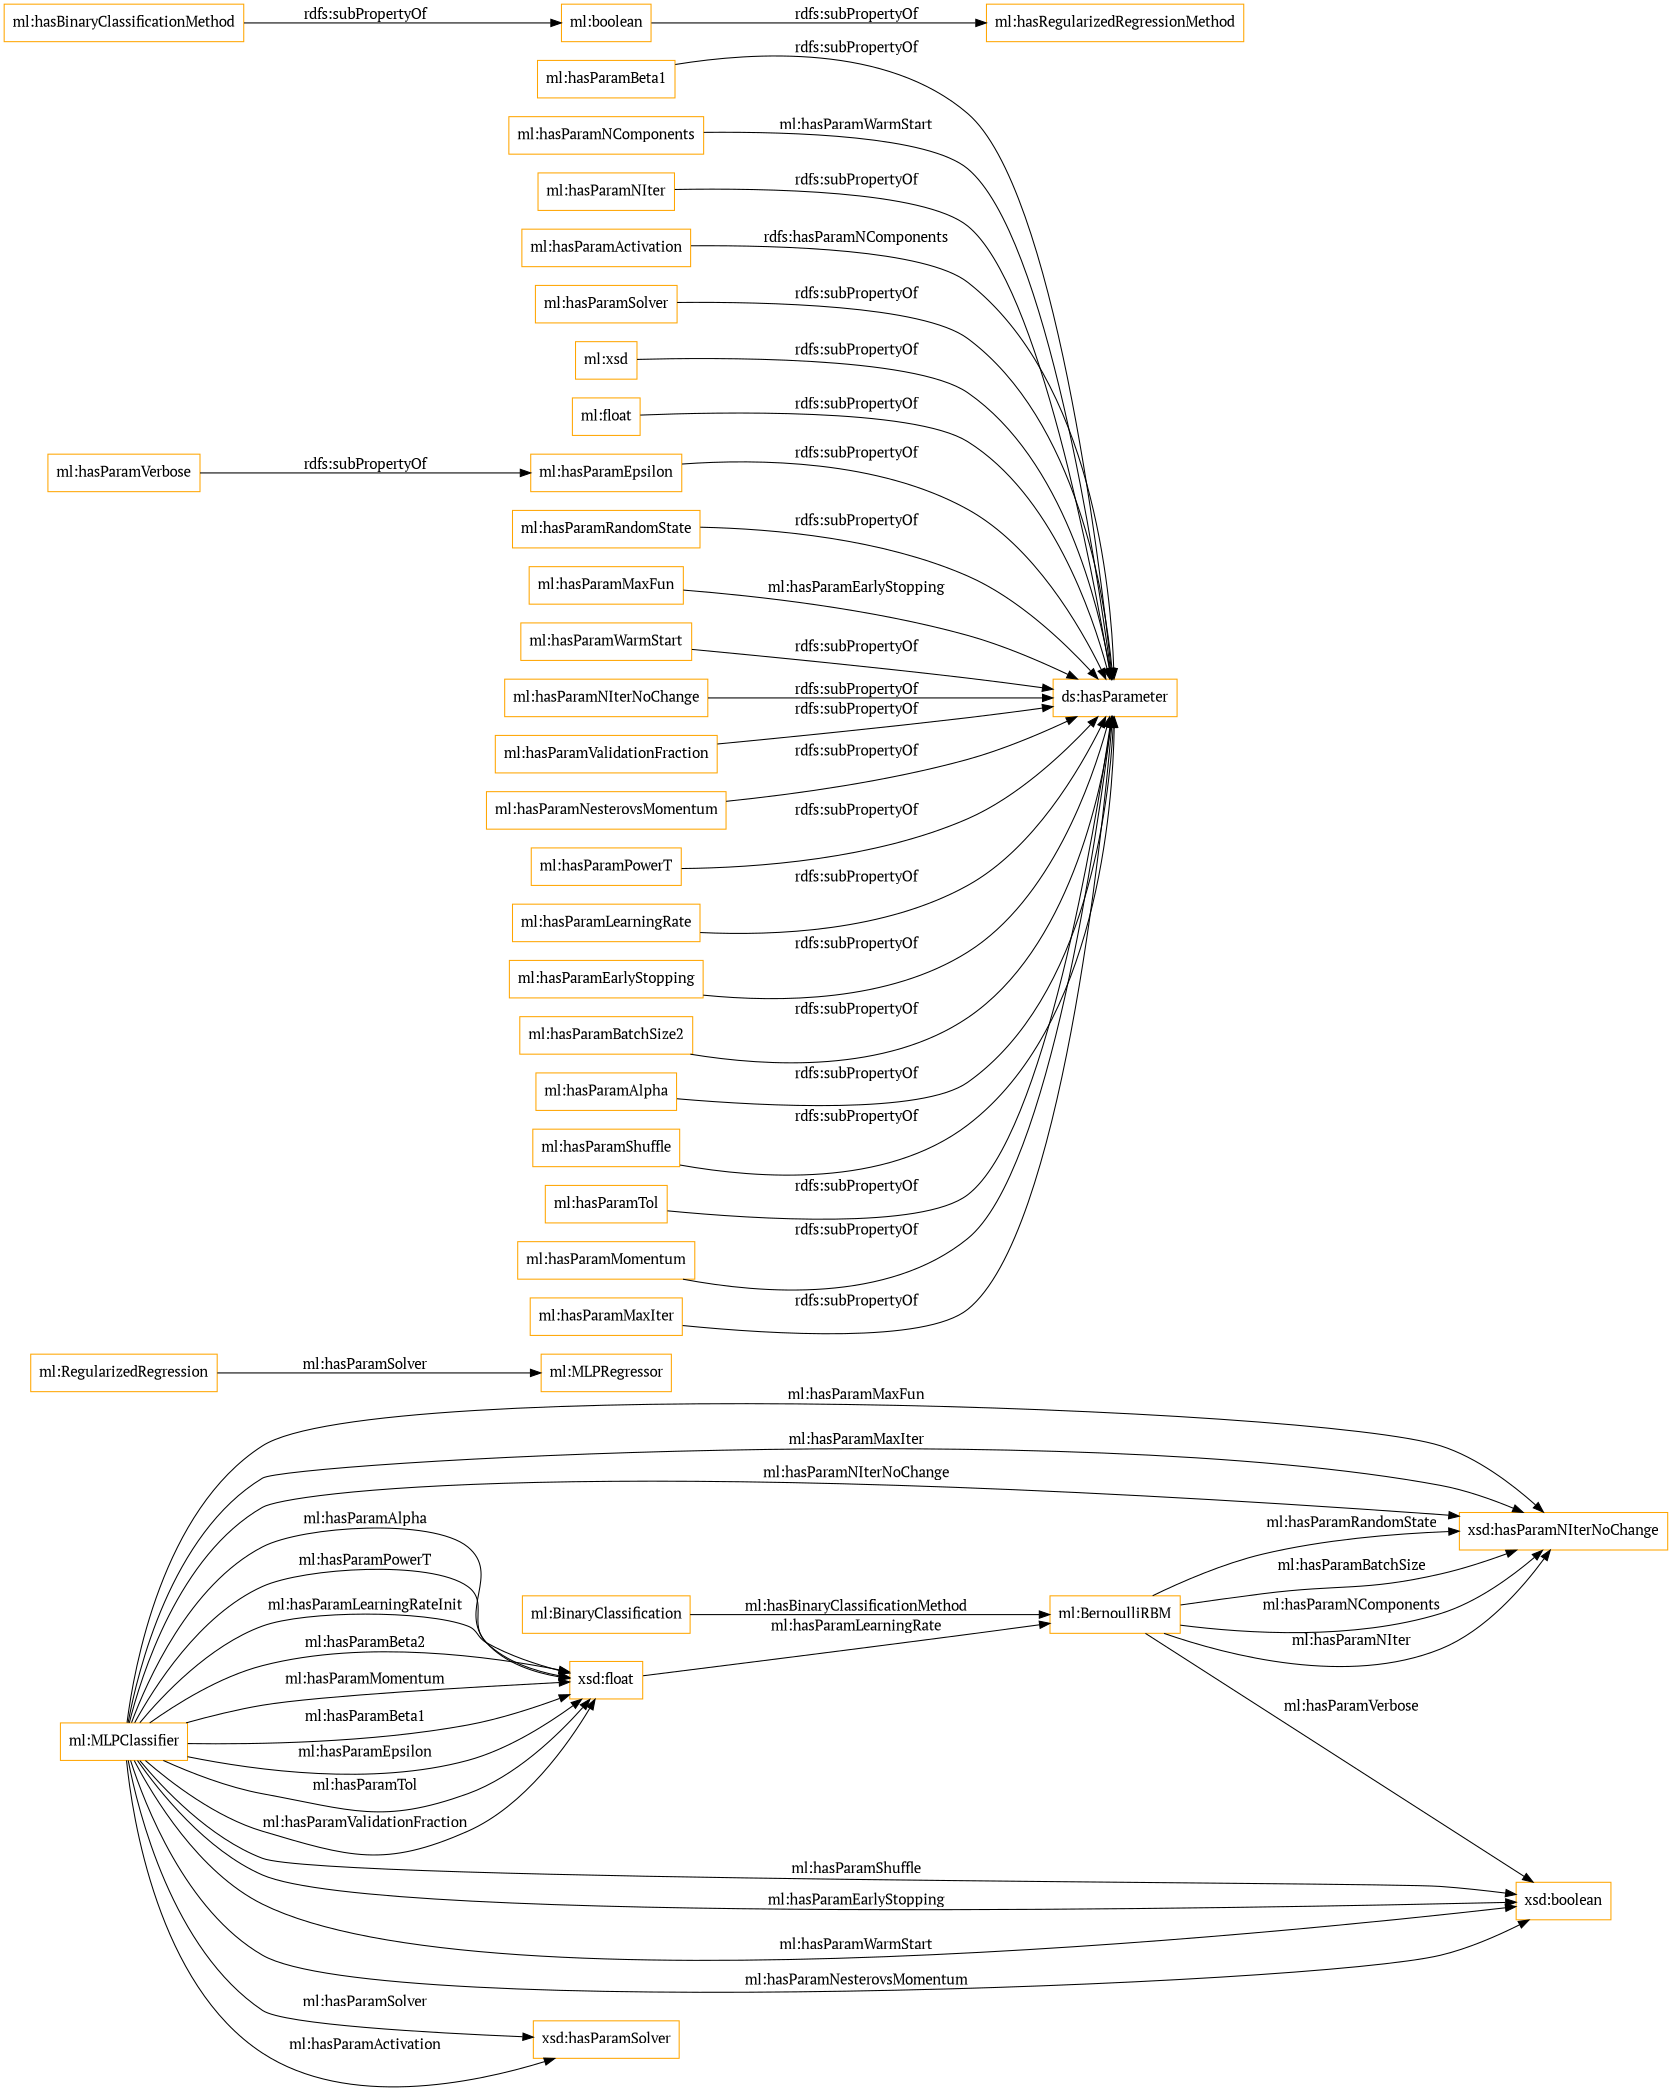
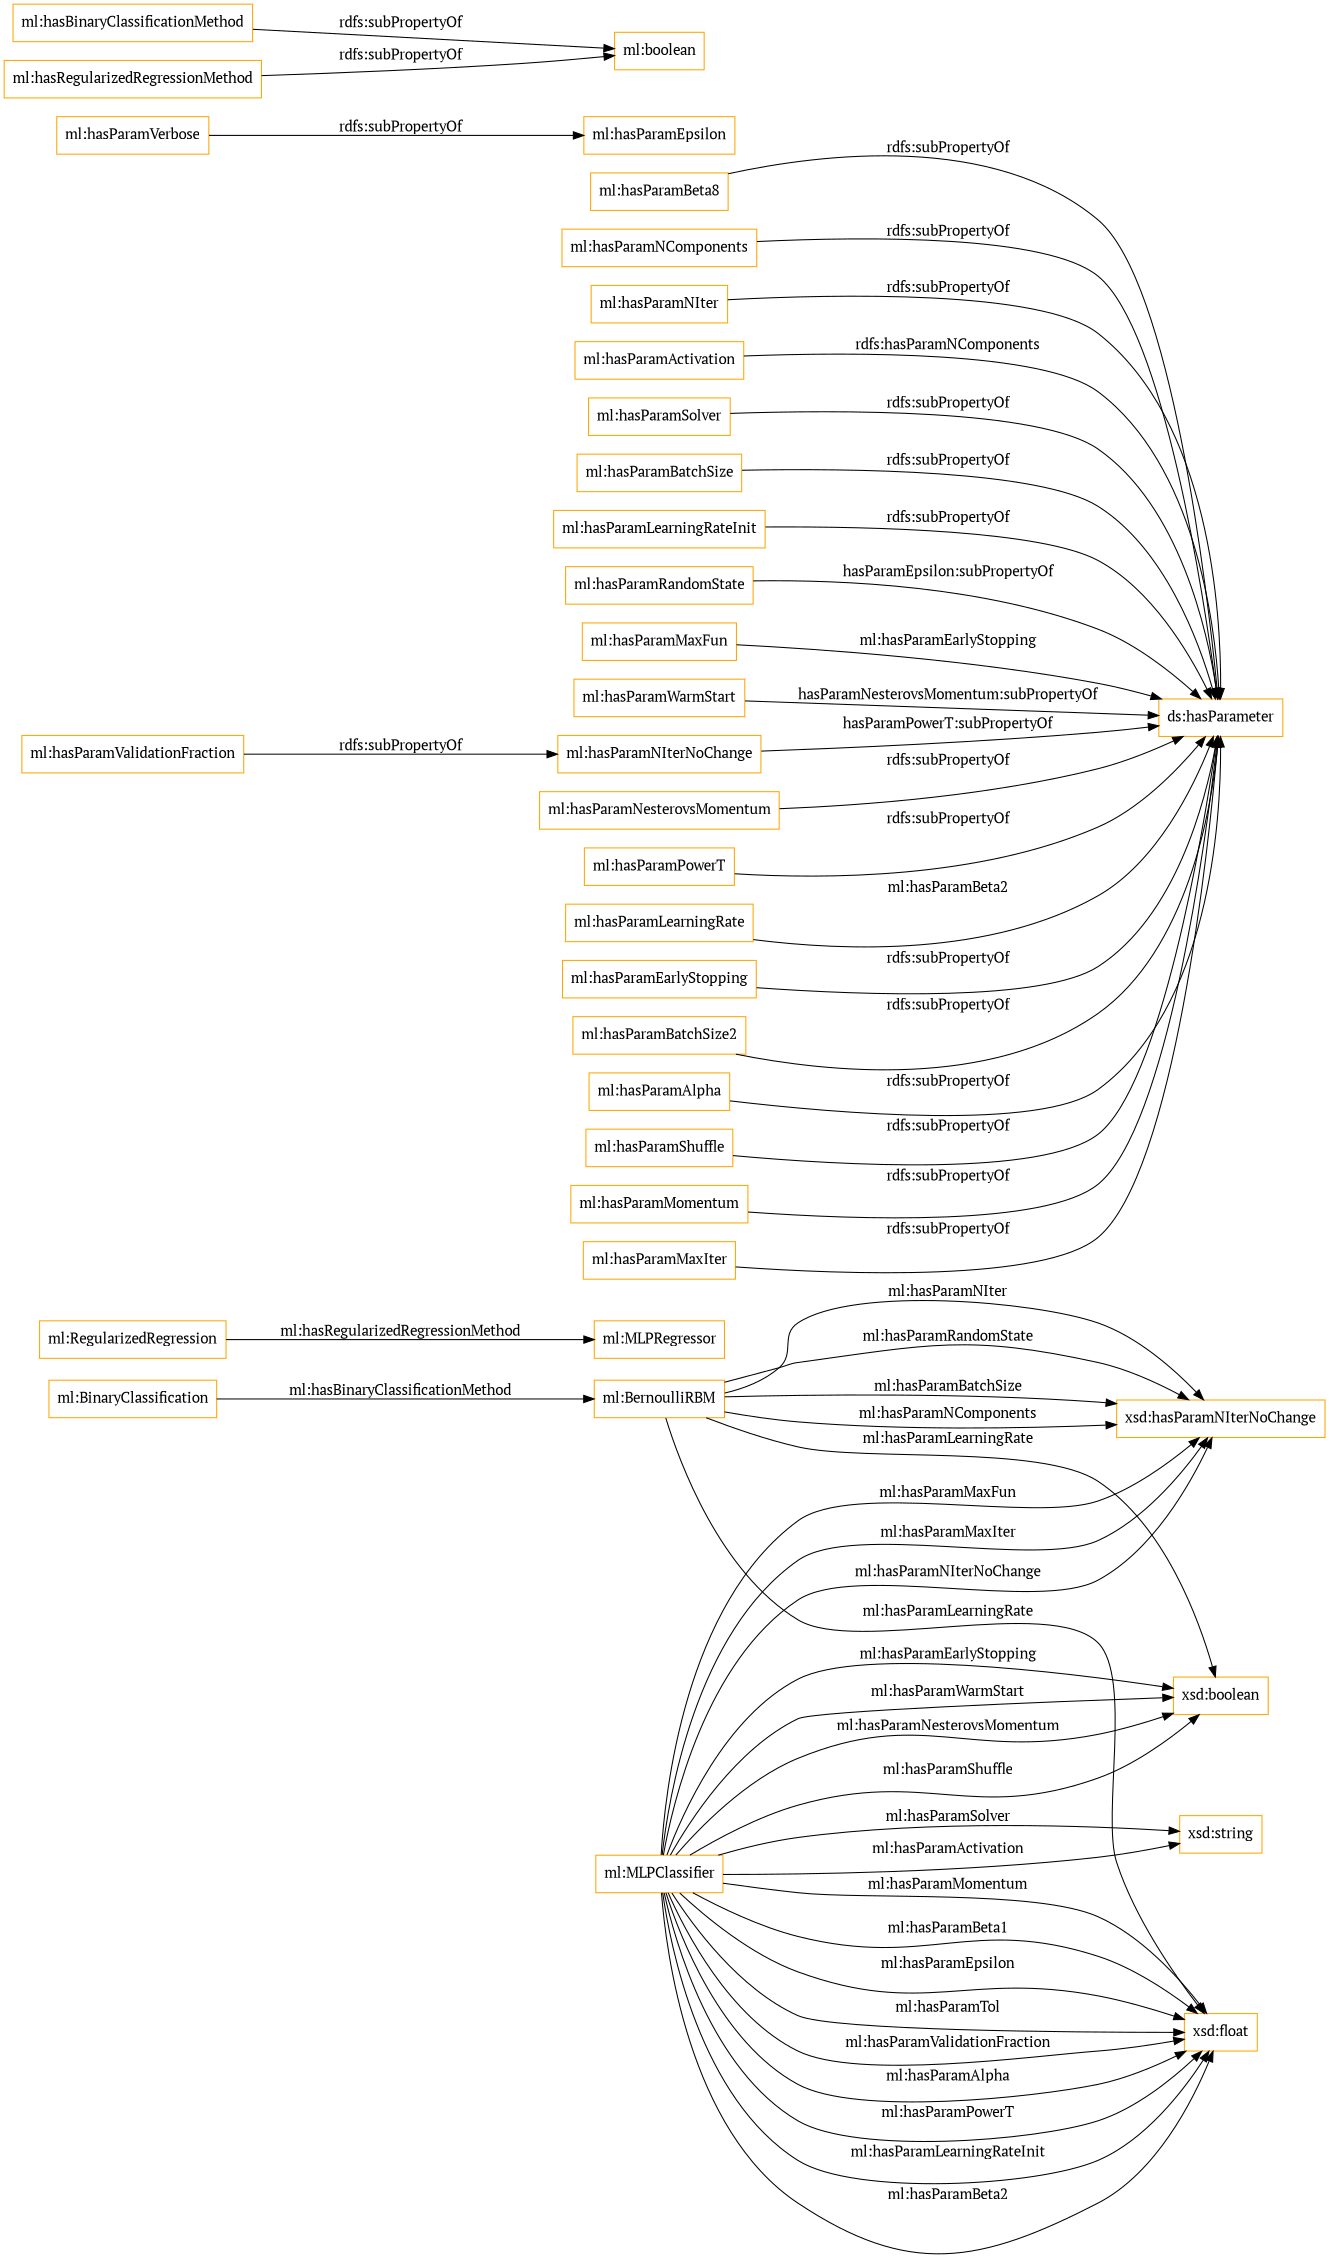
(813, 23) -> (433, 69)
(606, 79) -> (659, 192)
(856, 126) -> (948, 232)
(606, 360) -> (659, 473)
(606, 417) -> (659, 529)
(931, 492) -> none
(856, 521) -> (948, 572)
(856, 647) -> (948, 695)
(856, 690) -> (948, 724)
(880, 728) -> (395, 754)
(856, 878) -> (948, 888)
(606, 1204) -> none
(365, 1365) -> (401, 1332)
(841, 1651) -> (1020, 1624)
(1352, 1707) -> (948, 1439)
(606, 2040) -> (1221, 1834)
